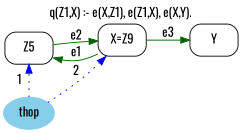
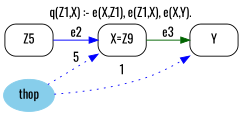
(71, 43) -> (71, 40)
(80, 60) -> none
(76, 72) -> (76, 58)
(29, 85) -> (120, 85)
